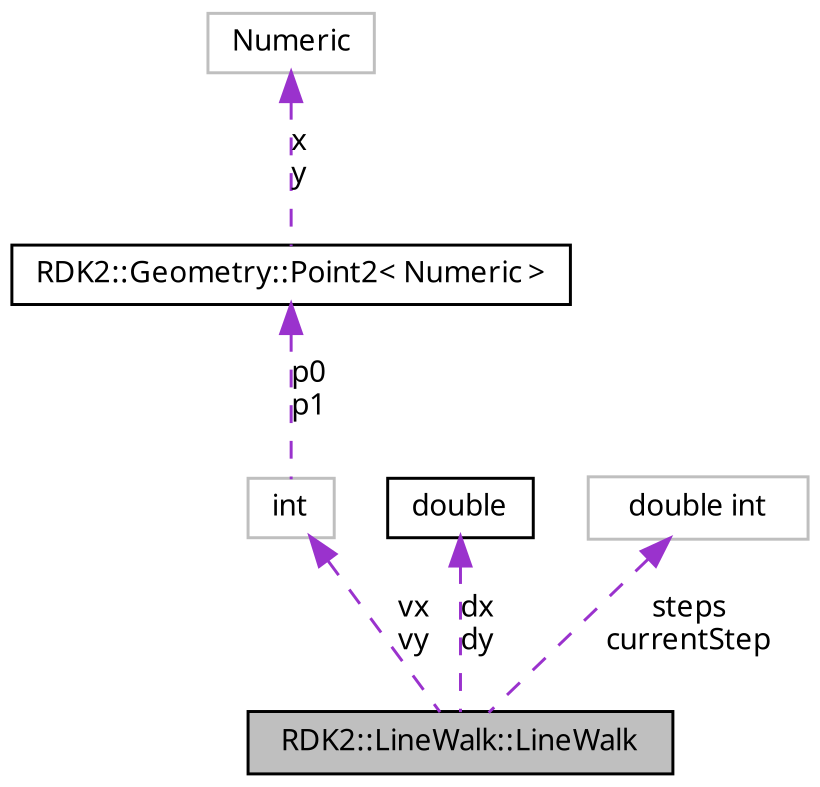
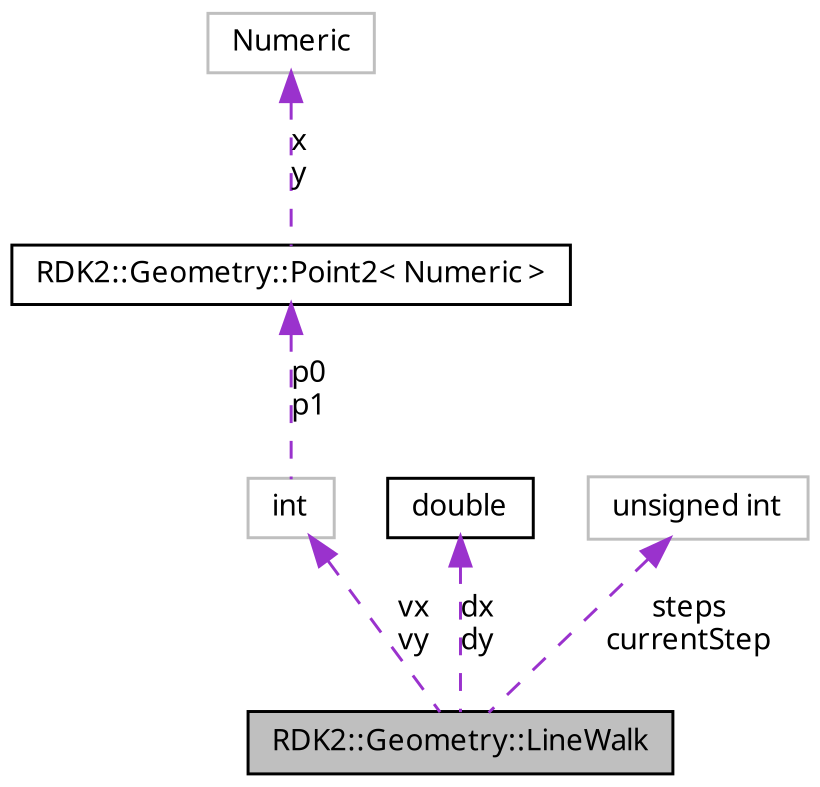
(698, 508) -> (698, 508)
(460, 743) -> (460, 743)
